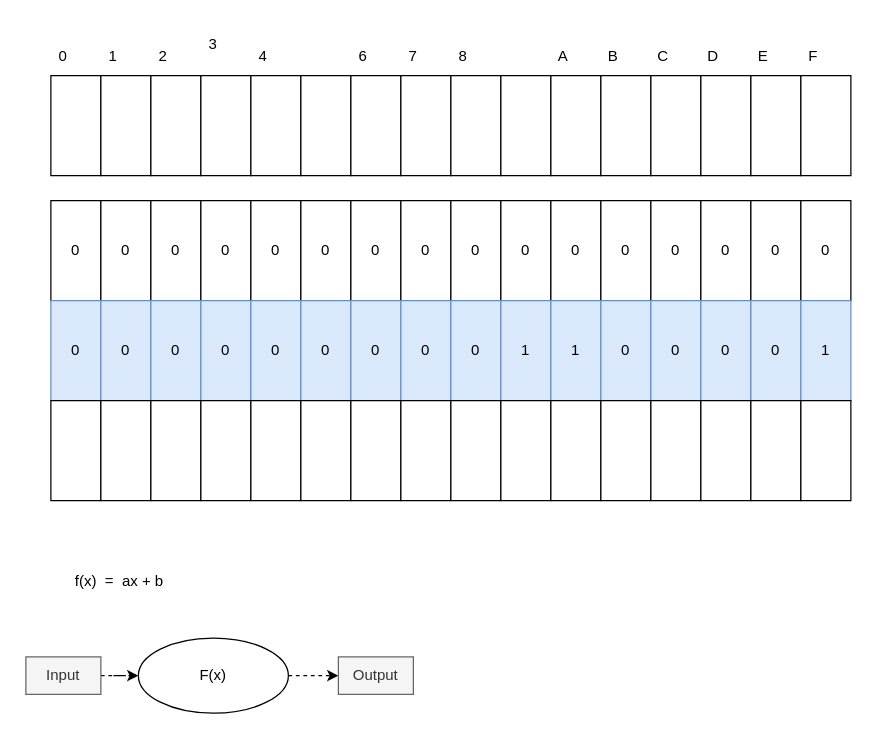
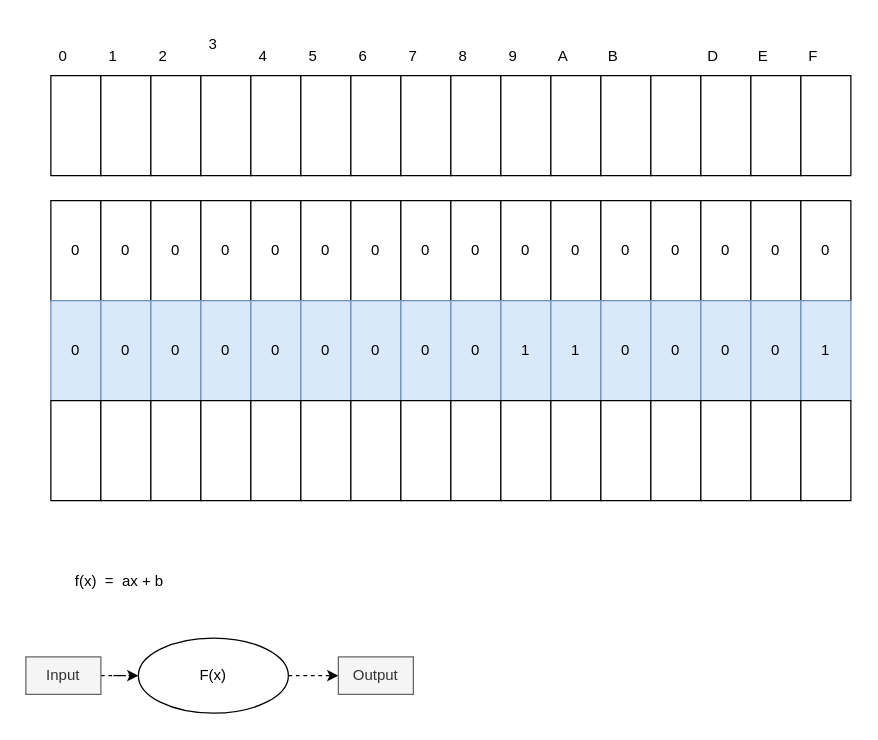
none -> (313, 57)
none -> (513, 57)
(663, 57) -> none
